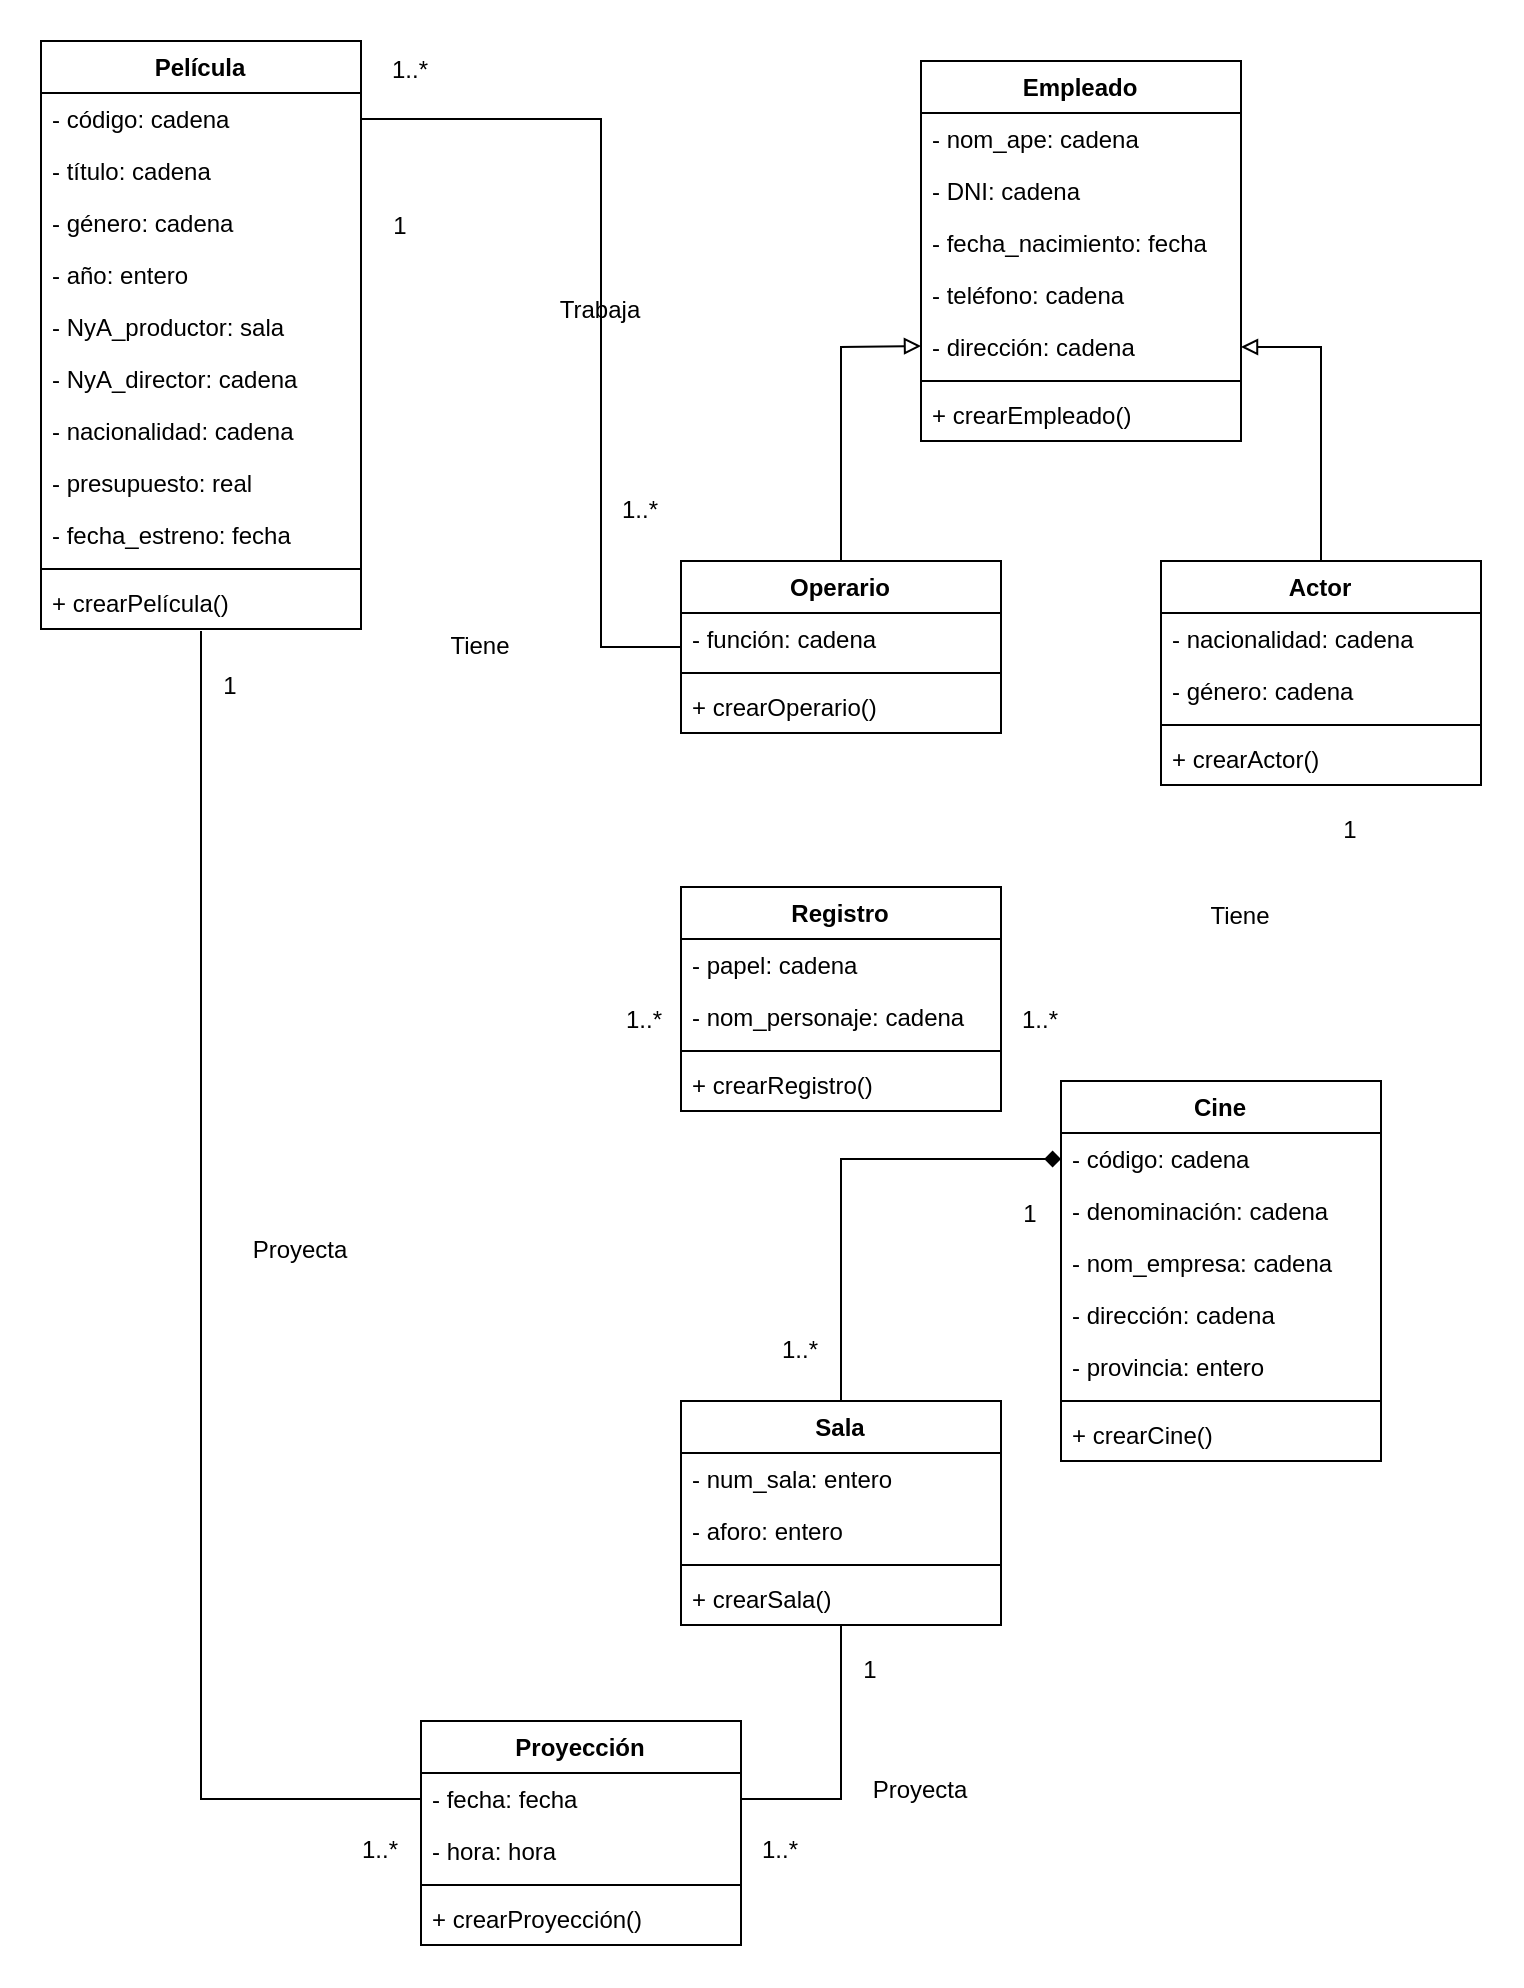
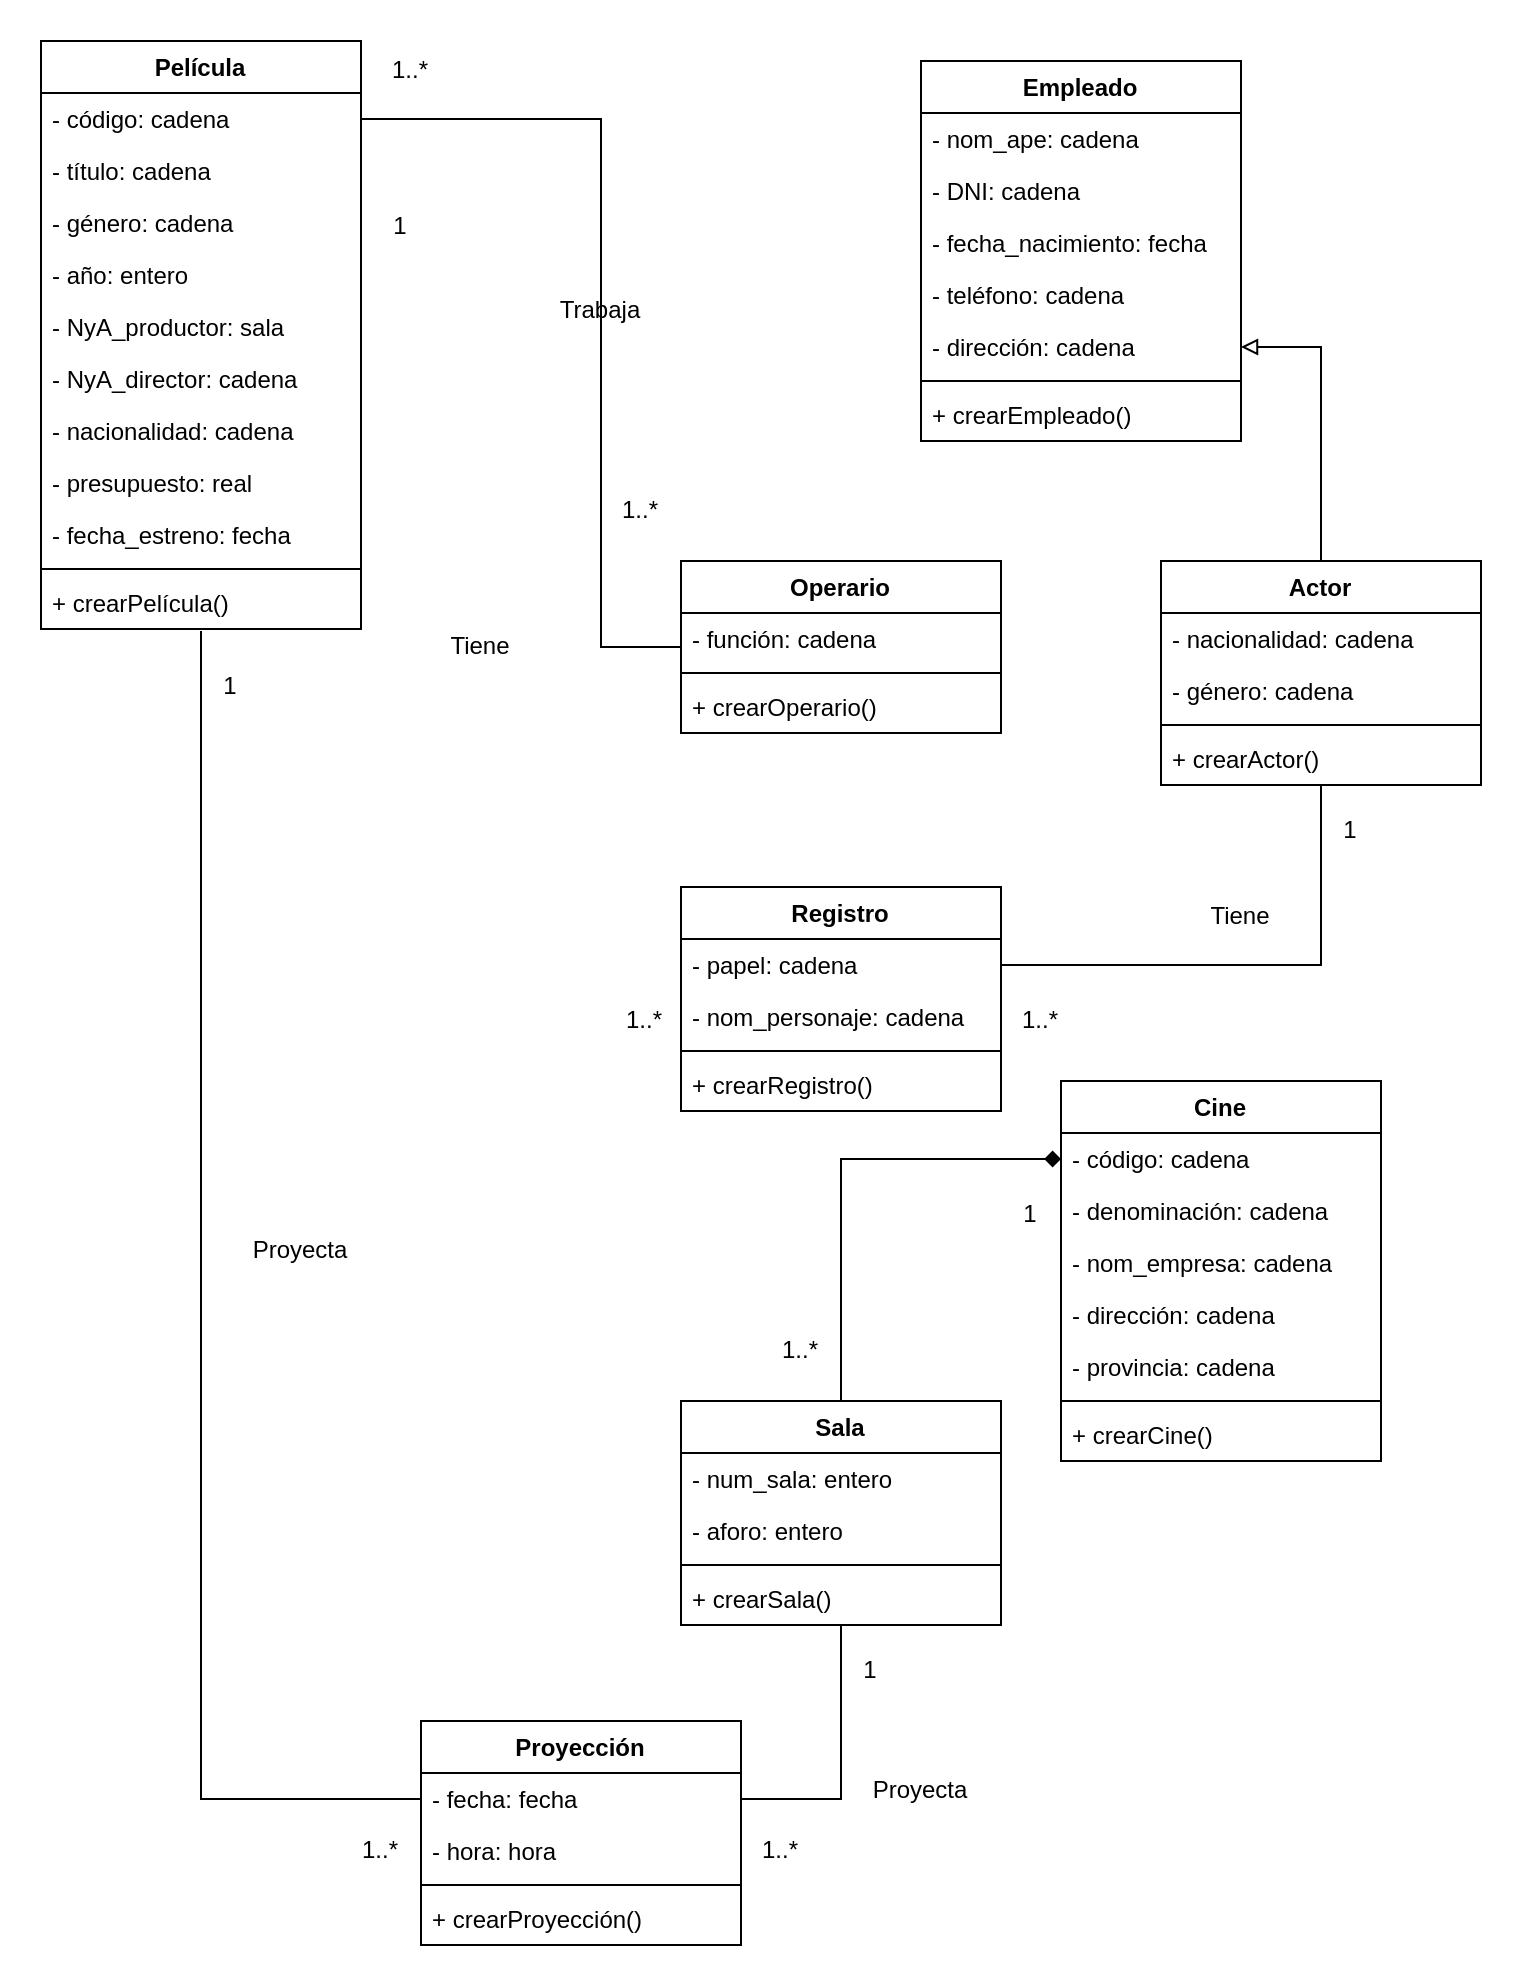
(841, 423) -> none
none -> (1250, 965)
(1184, 1368) -> (1184, 1368)
